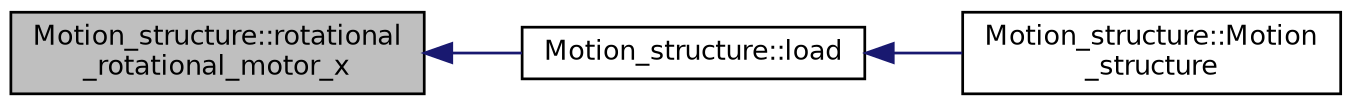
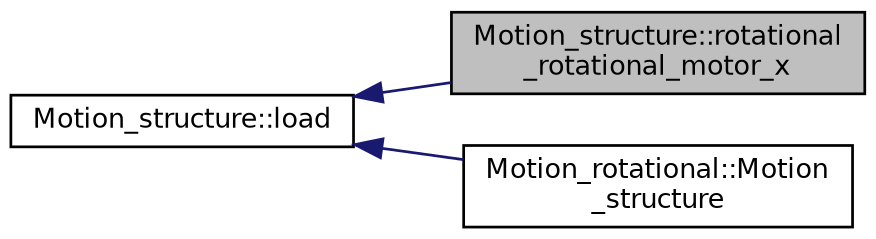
(487, 53) -> (417, 88)
(1152, 53) -> (658, 186)
